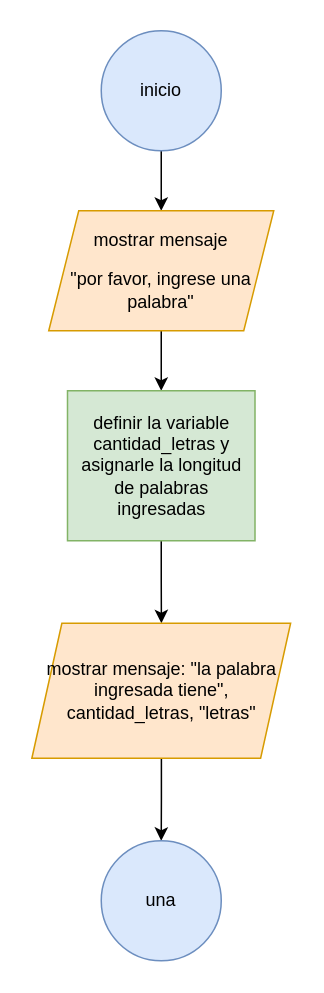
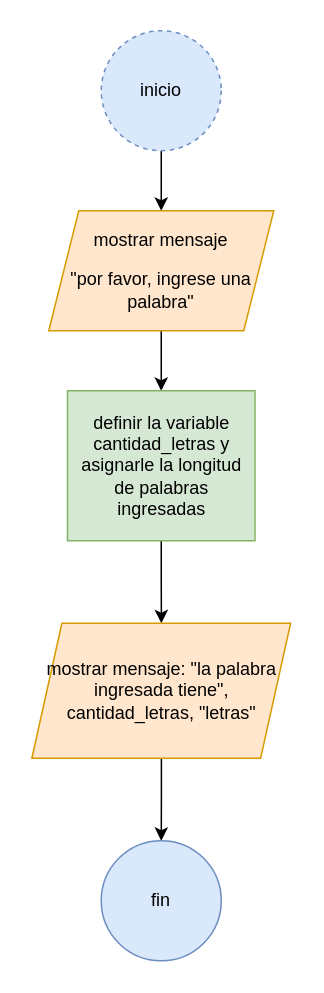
(161, 91) -> (161, 91)
(161, 901) -> (161, 901)
